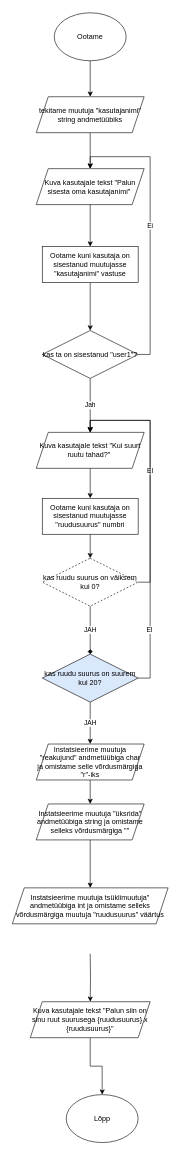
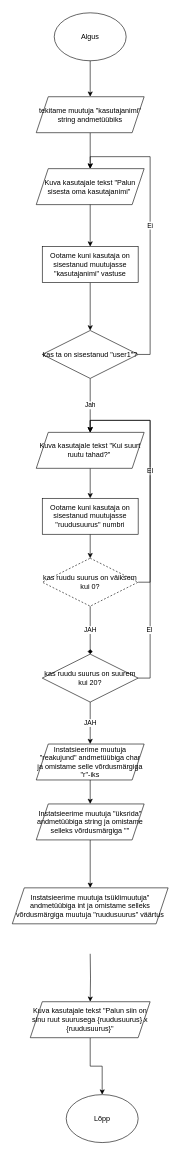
(90, 36) -> (90, 36)
(90, 678) -> (90, 678)
